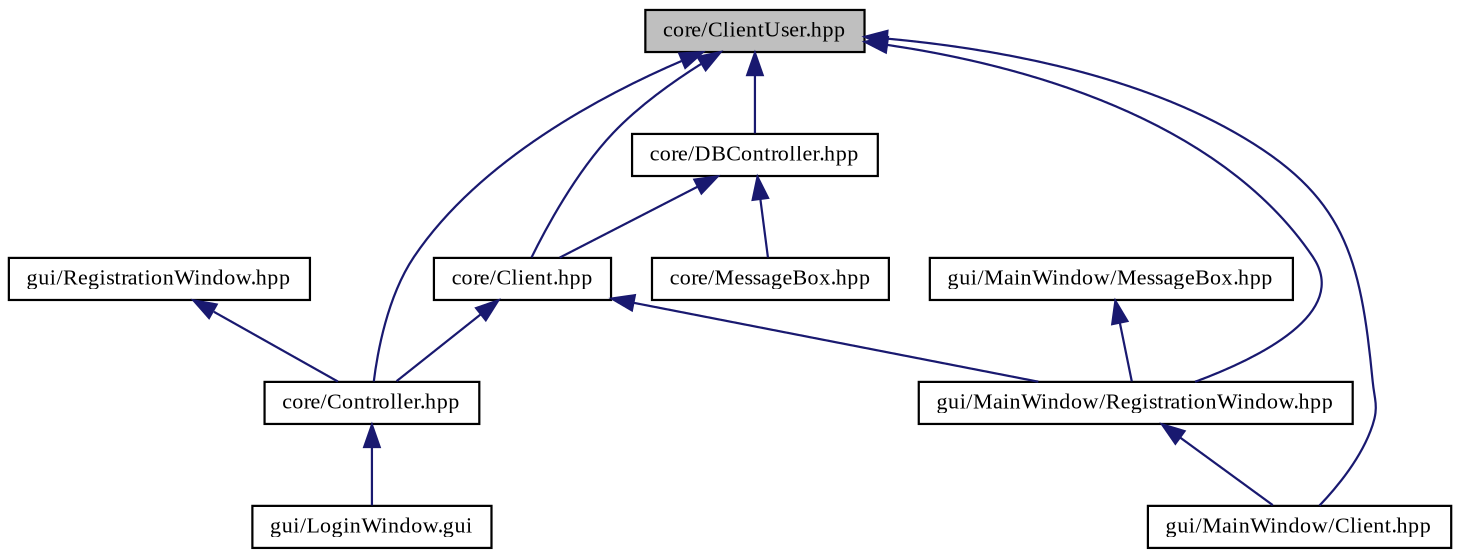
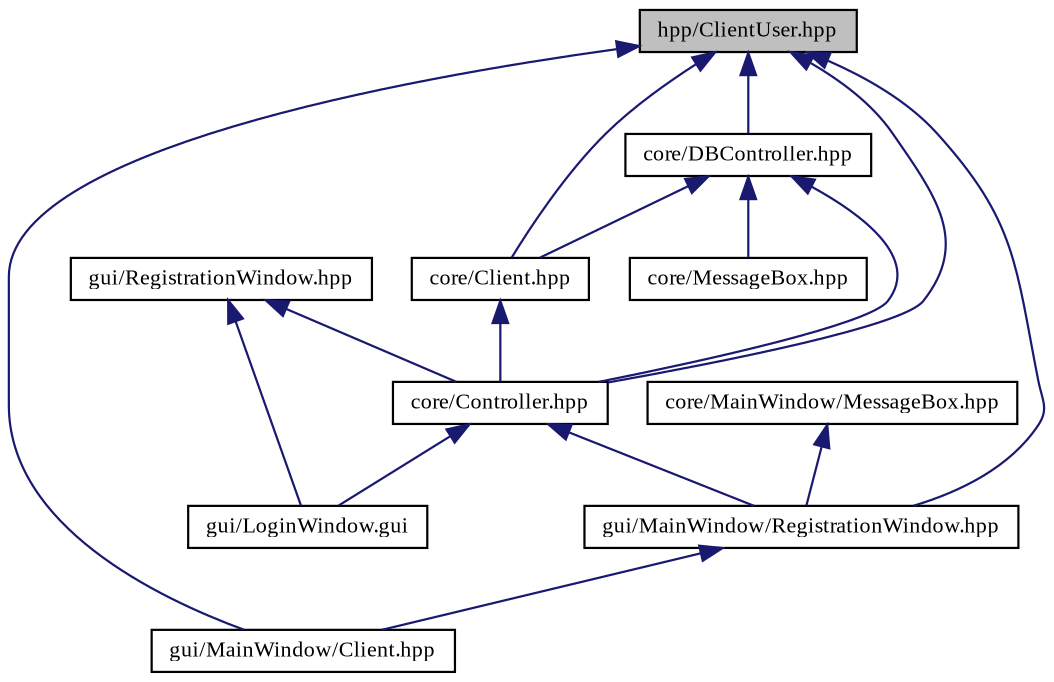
(755, 31) -> (748, 31)
(1111, 279) -> (832, 403)
none -> (885, 303)
(836, 342) -> (662, 469)
none -> (268, 414)
